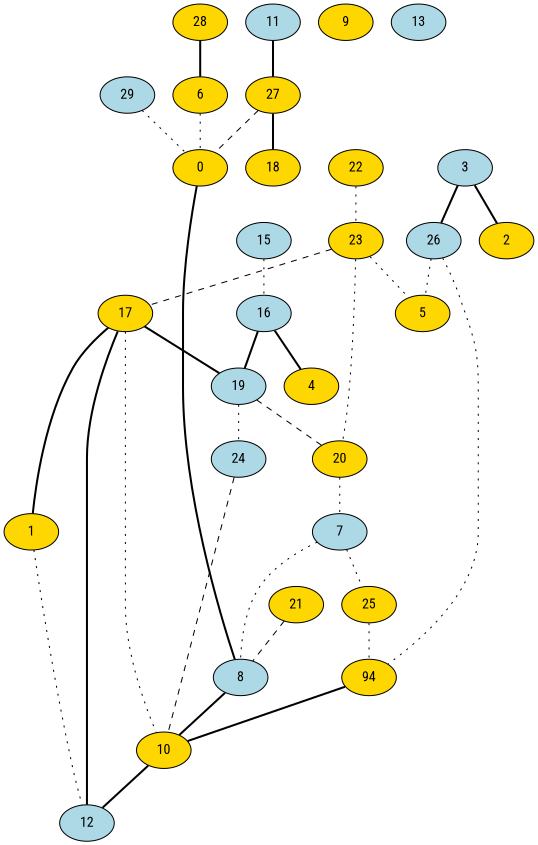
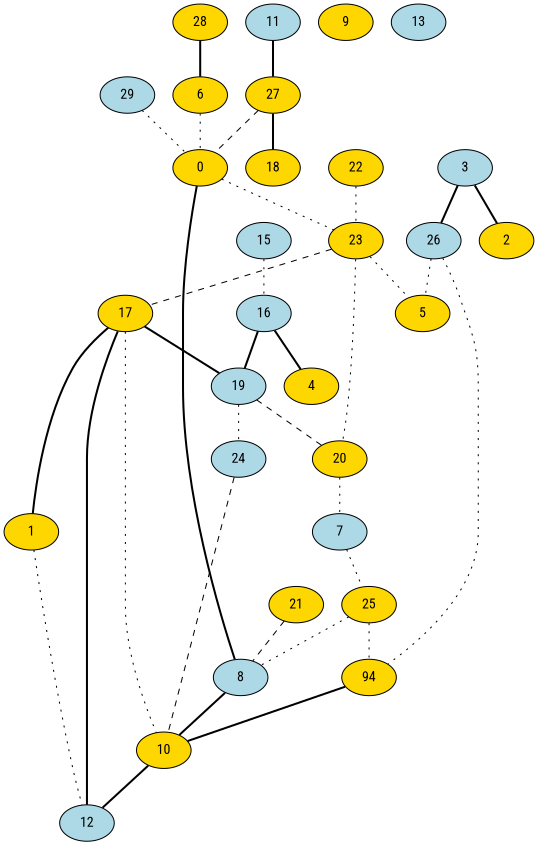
none -> (278, 205)
(259, 588) -> (305, 641)
